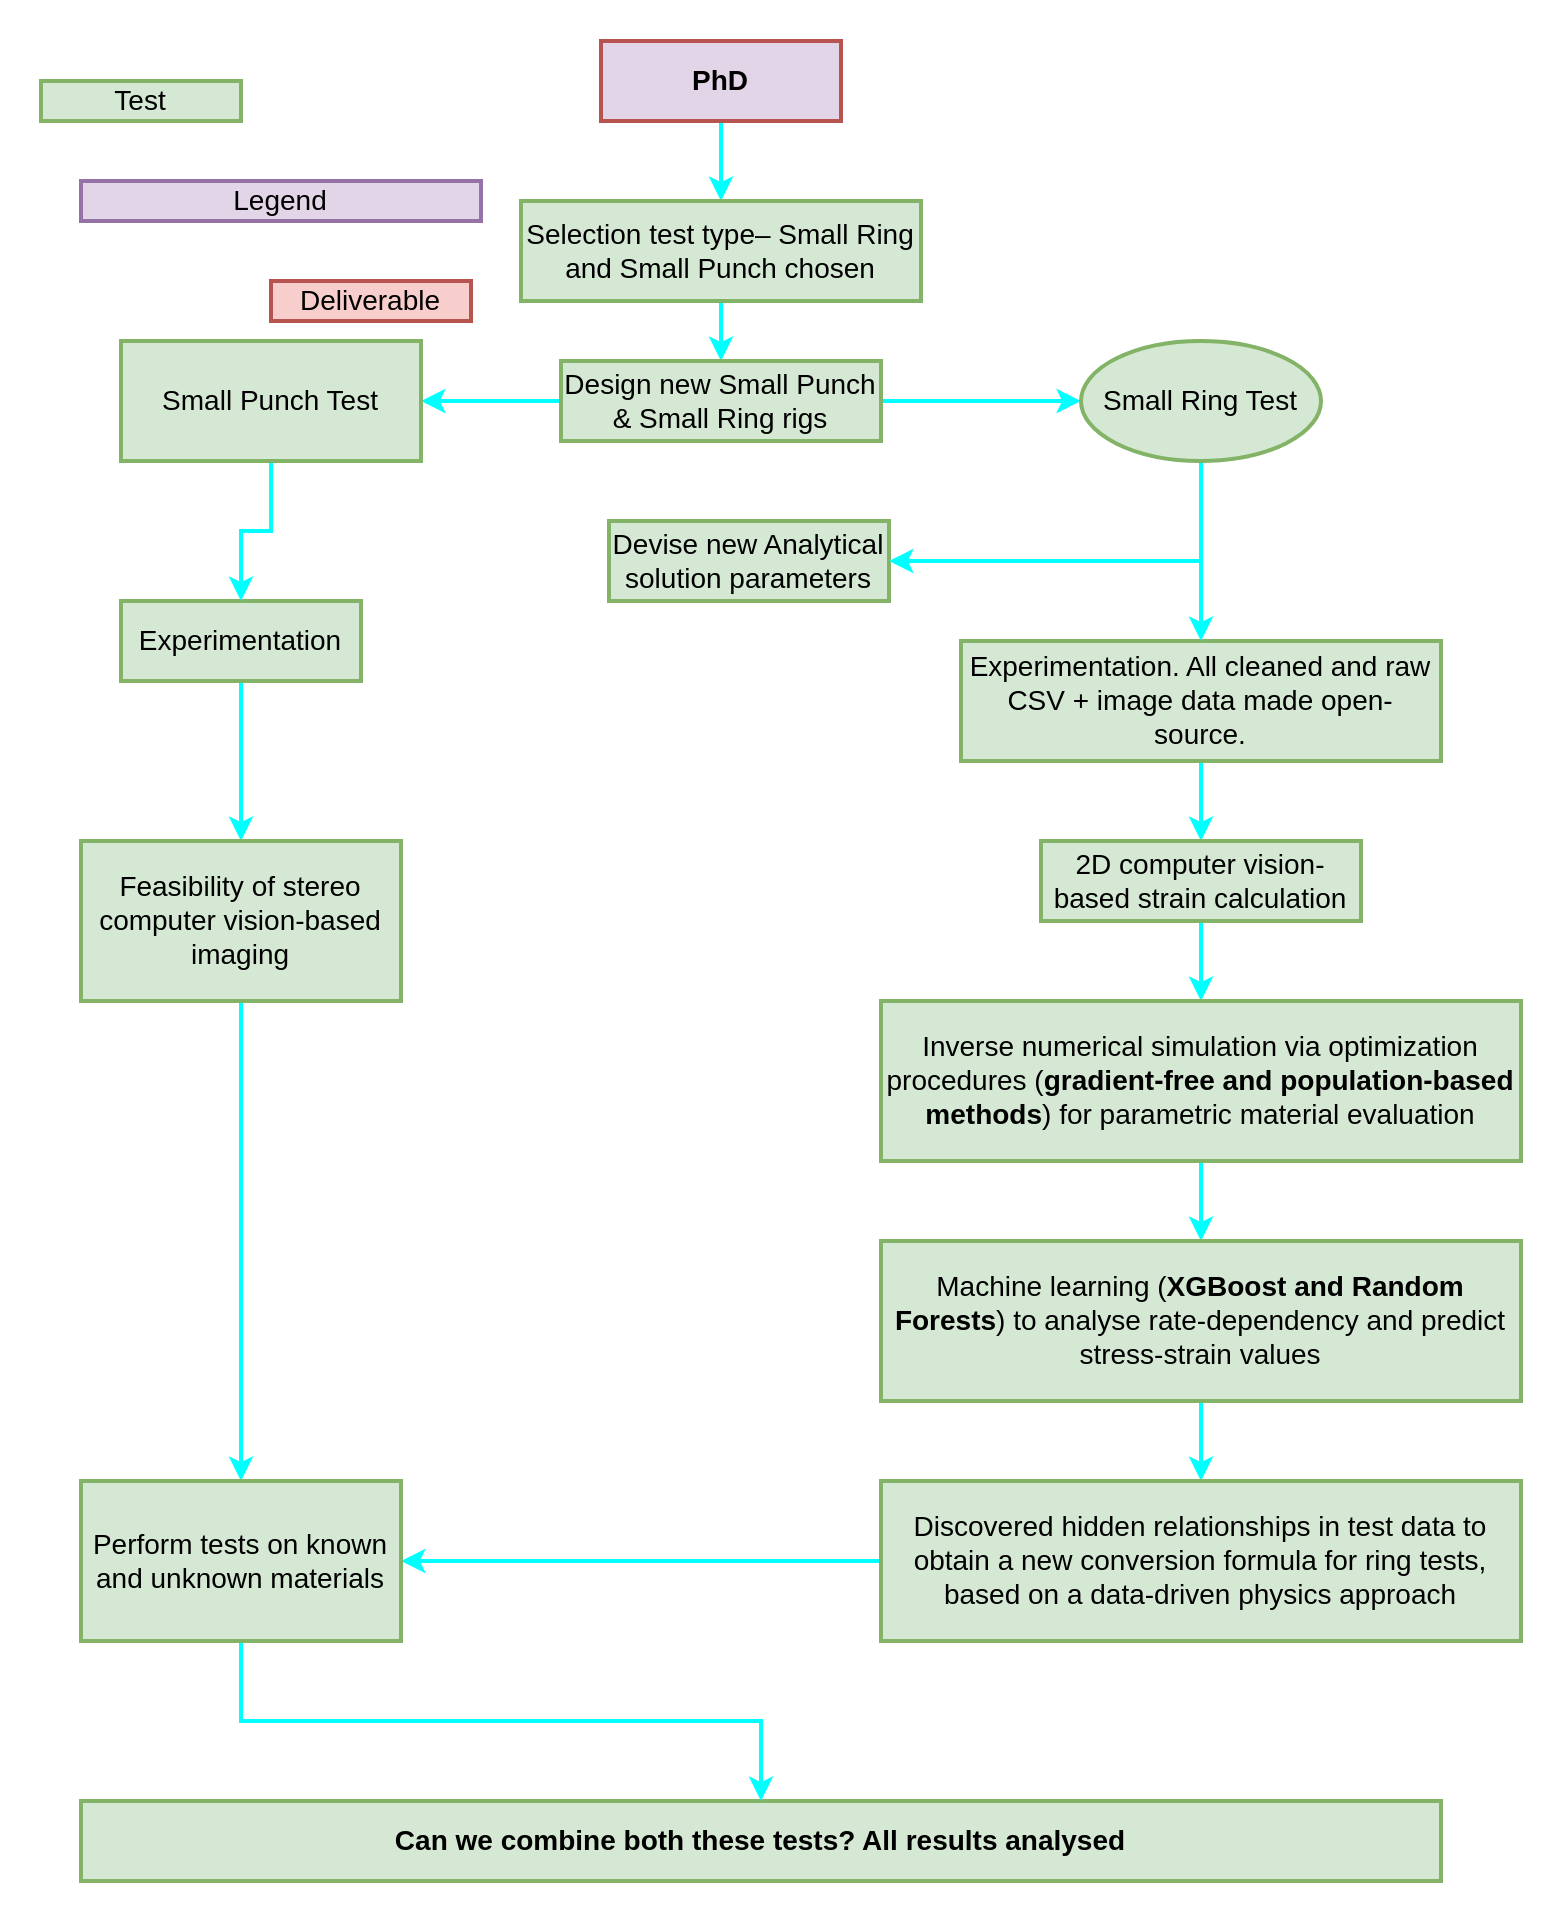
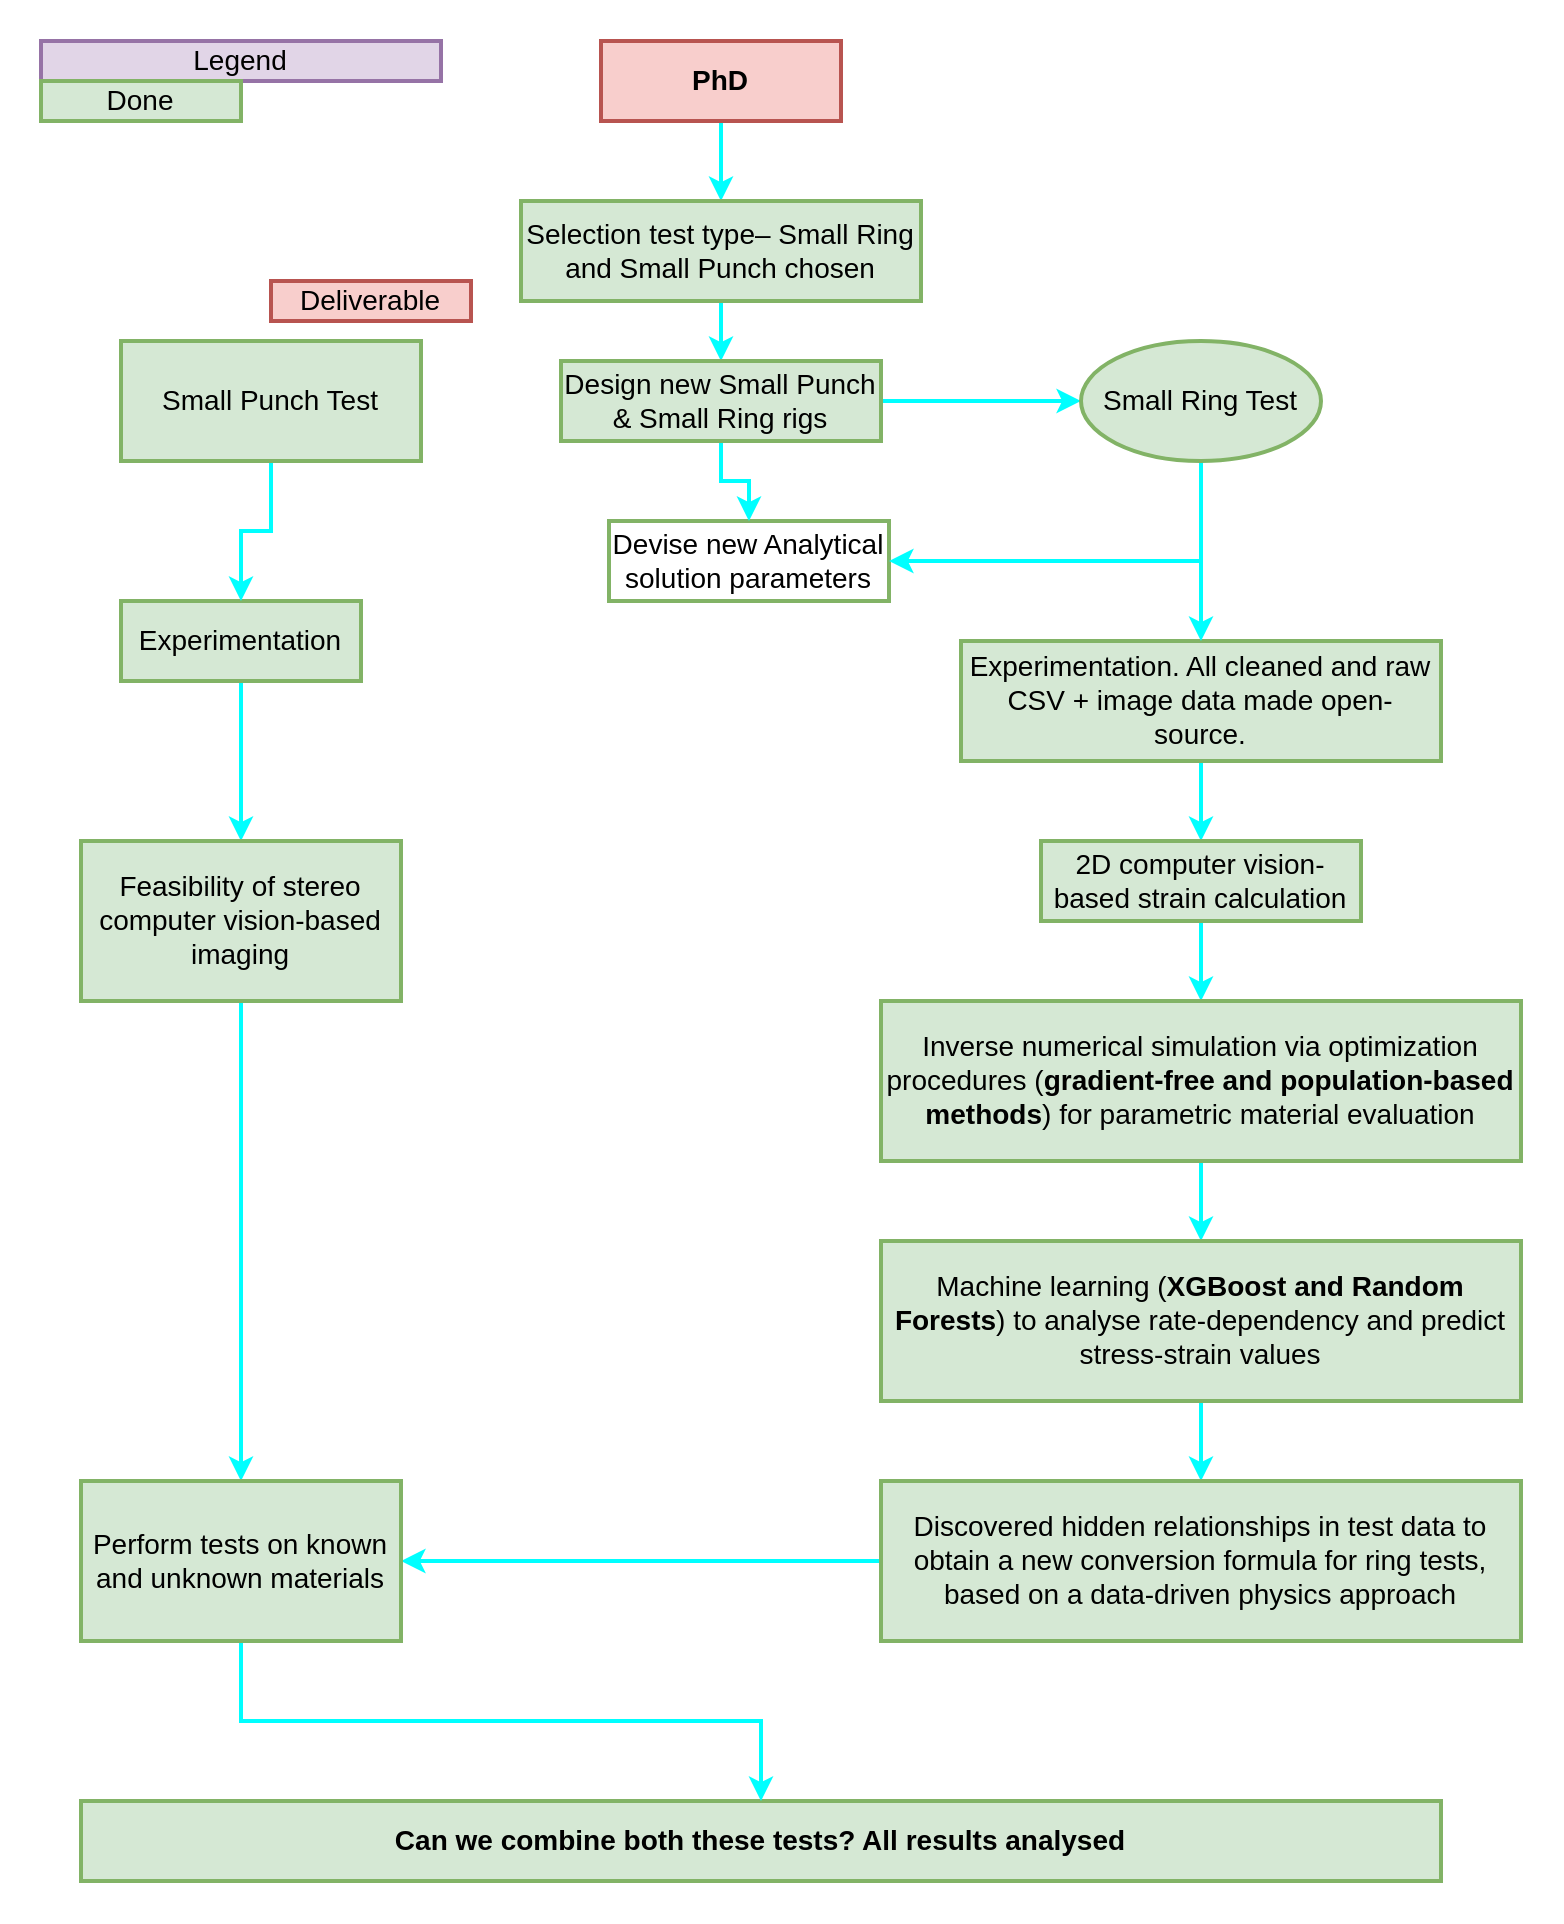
(721, 81) -> (721, 81)
(141, 101) -> (141, 101)
(281, 201) -> (241, 61)
(499, 401) -> (726, 481)
(749, 561) -> (749, 561)
